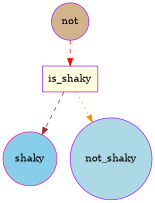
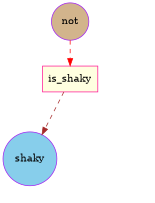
(70, 79) -> (70, 79)
(30, 159) -> (30, 159)
(111, 159) -> none
